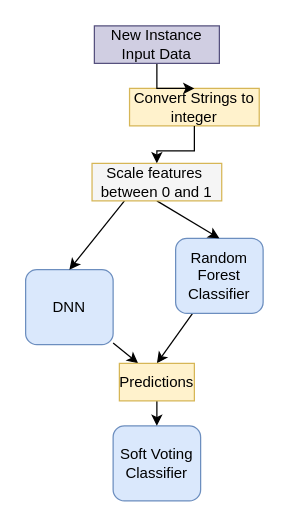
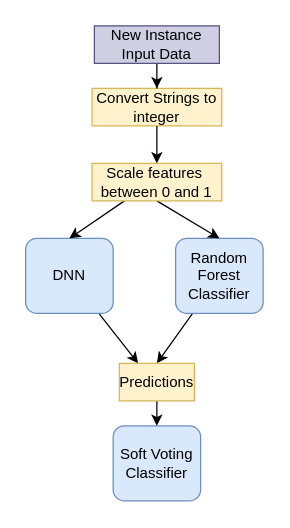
(194, 107) -> (157, 107)
(157, 182) -> (157, 182)
(69, 307) -> (69, 276)
